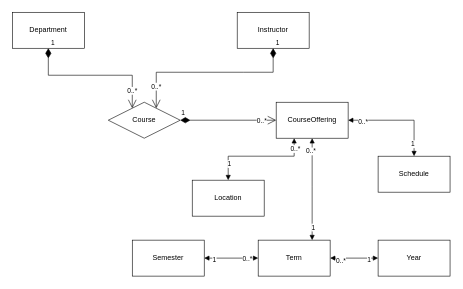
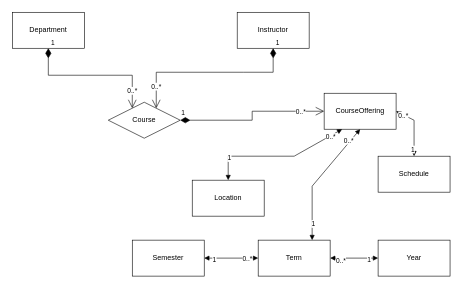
(312, 120) -> (360, 111)
